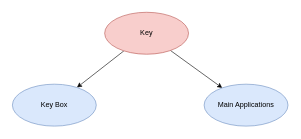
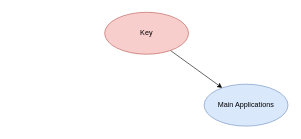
(102, 68) -> none
(54, 105) -> none
